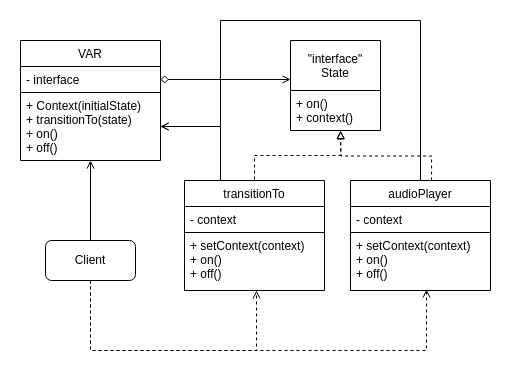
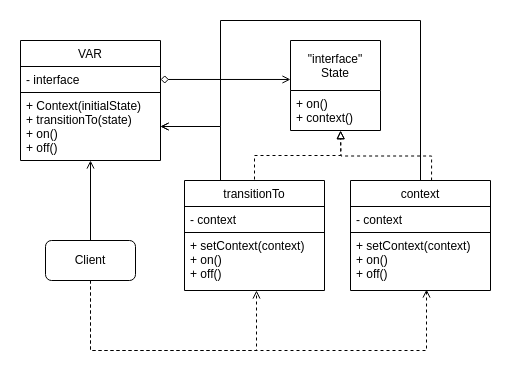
(420, 194) -> (420, 194)
